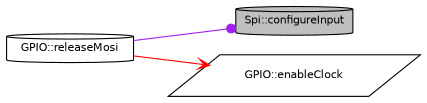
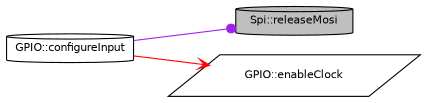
(294, 21) -> (294, 21)
(70, 48) -> (70, 48)
